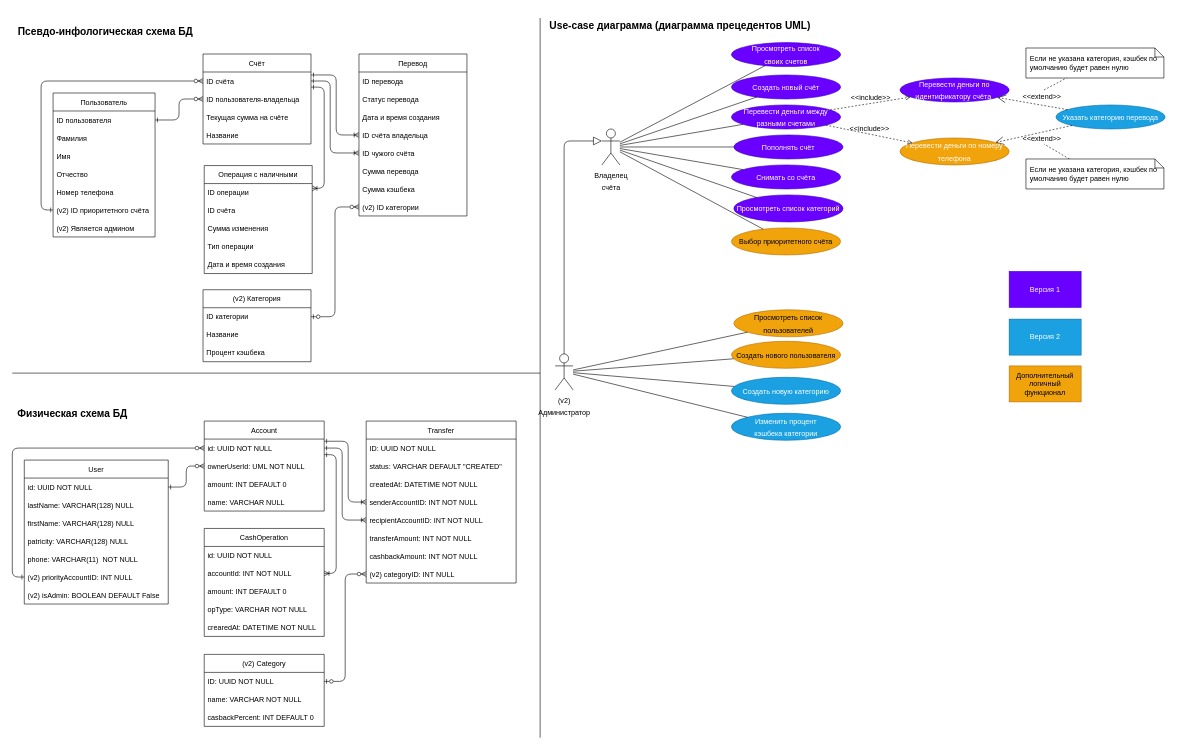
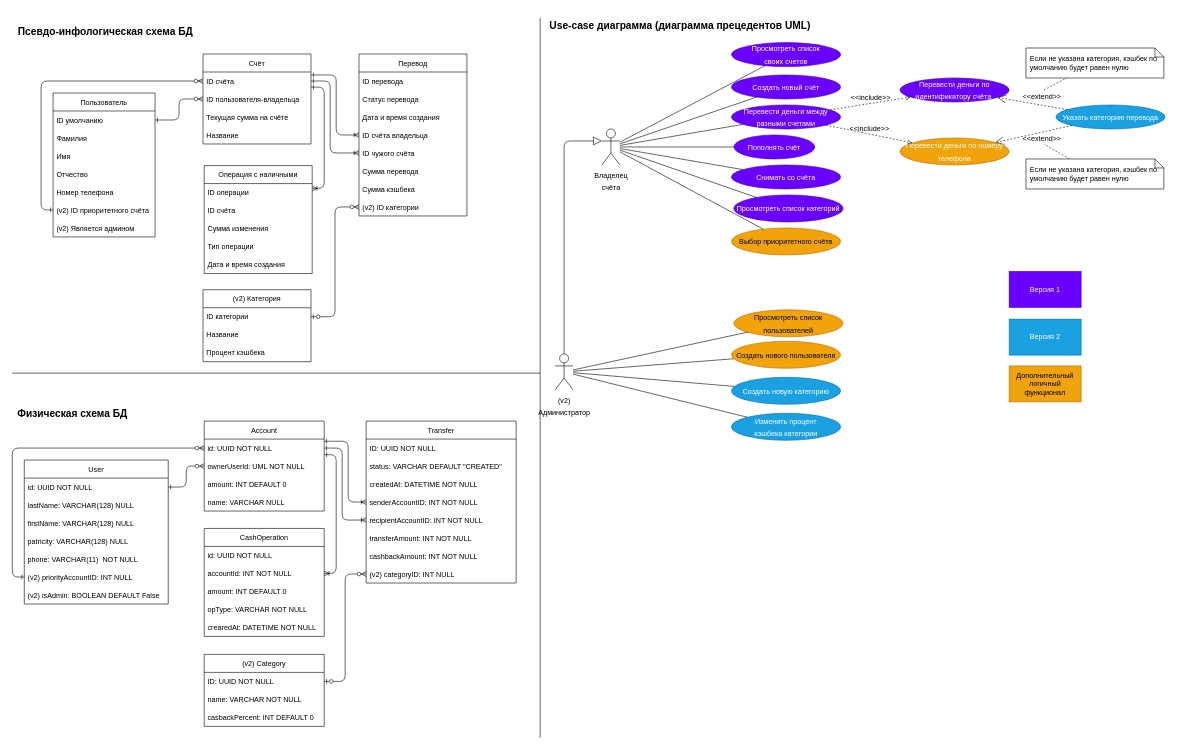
(86, 120) -> (80, 120)
(789, 147) -> (775, 147)
